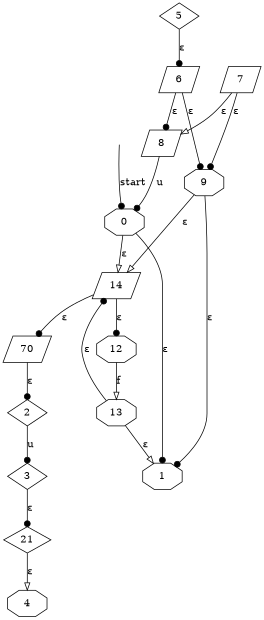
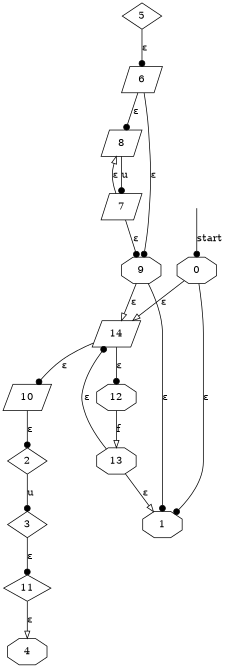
(152, 182) -> (122, 172)
(27, 349) -> (27, 397)
(27, 540) -> (27, 588)
